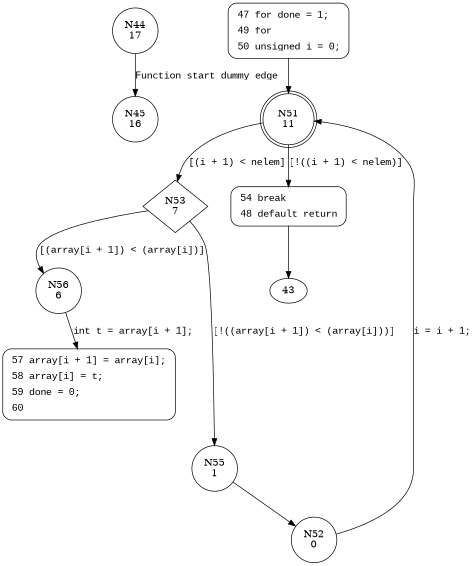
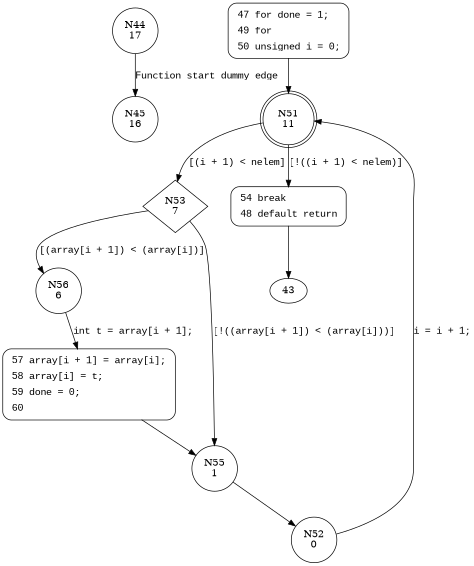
none -> (166, 436)
